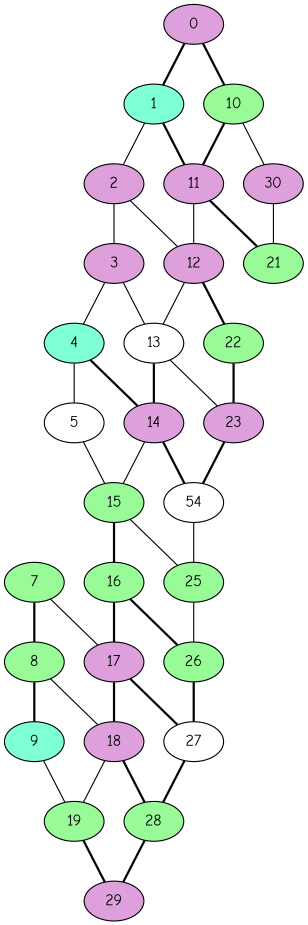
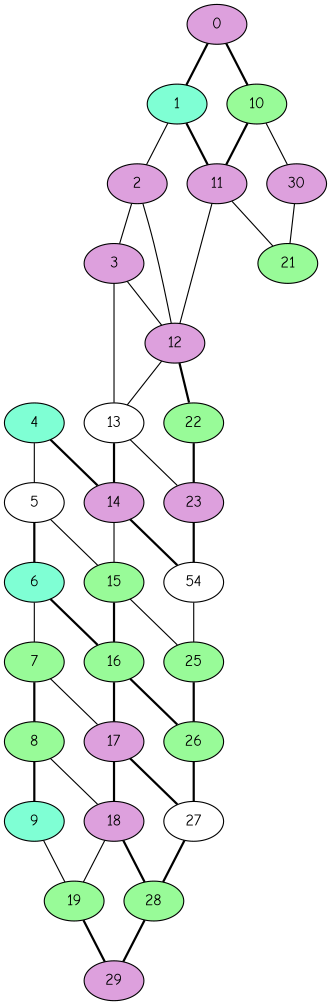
(233, 223) -> (252, 224)
(94, 303) -> (144, 303)
none -> (34, 582)
(194, 622) -> (194, 702)
